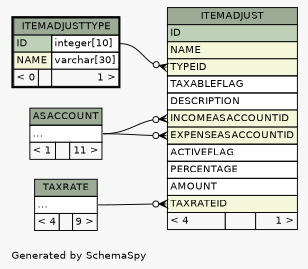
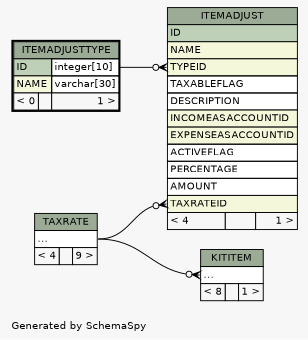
(66, 134) -> none
none -> (232, 275)
